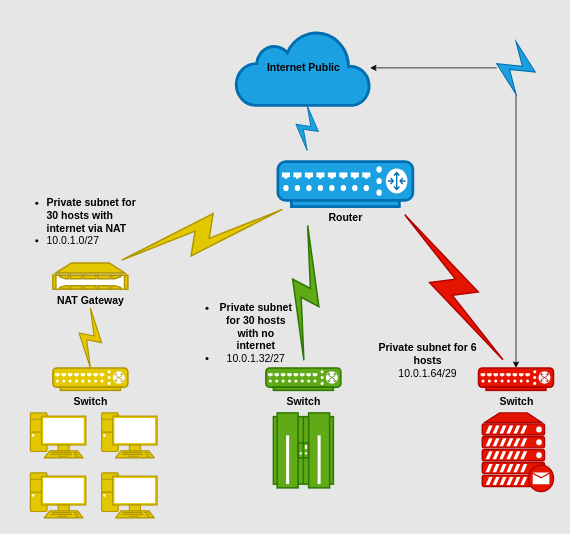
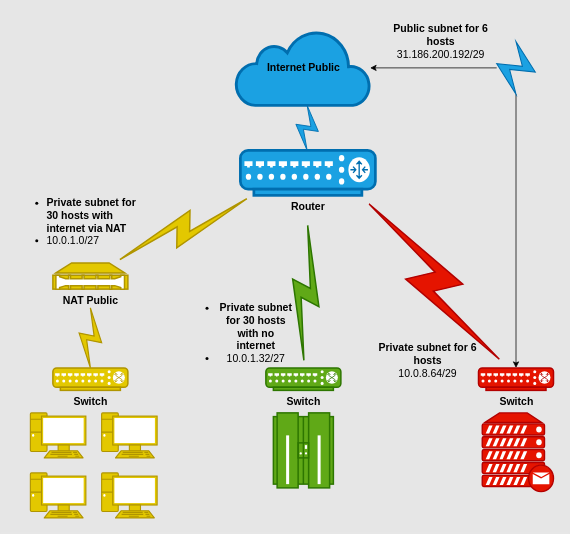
none -> (441, 42)
(345, 184) -> (308, 173)
(91, 301) -> (91, 301)
(428, 360) -> (428, 360)
